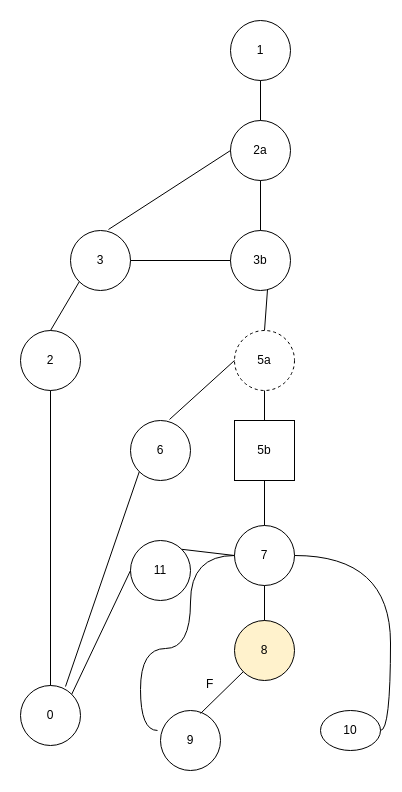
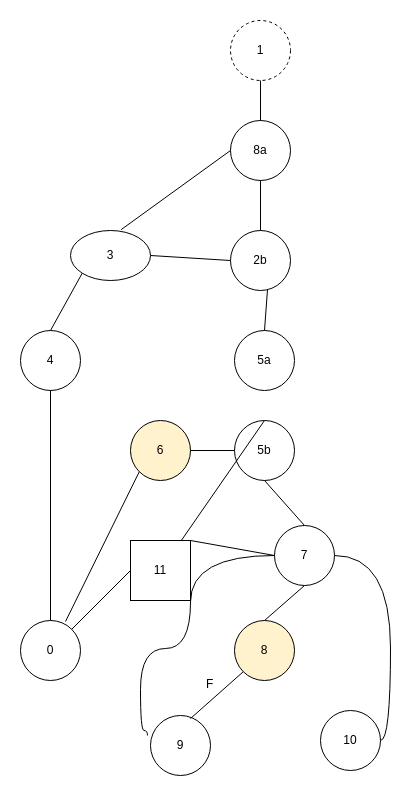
(261, 51) -> (261, 51)
(261, 151) -> (261, 151)
(101, 261) -> (111, 256)
(261, 261) -> (261, 261)
(51, 361) -> (51, 361)
(265, 361) -> (265, 361)
(202, 390) -> none
(265, 406) -> (223, 481)
(161, 451) -> (161, 451)
none -> (213, 451)
(265, 451) -> (265, 451)
(265, 556) -> (305, 556)
(161, 571) -> (161, 571)
(51, 716) -> (51, 651)
(351, 731) -> (351, 741)
(191, 741) -> (181, 746)
